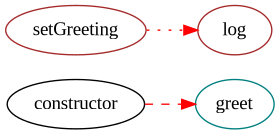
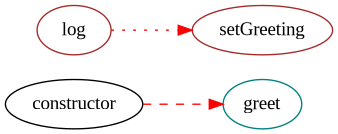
(165, 30) -> (144, 30)
